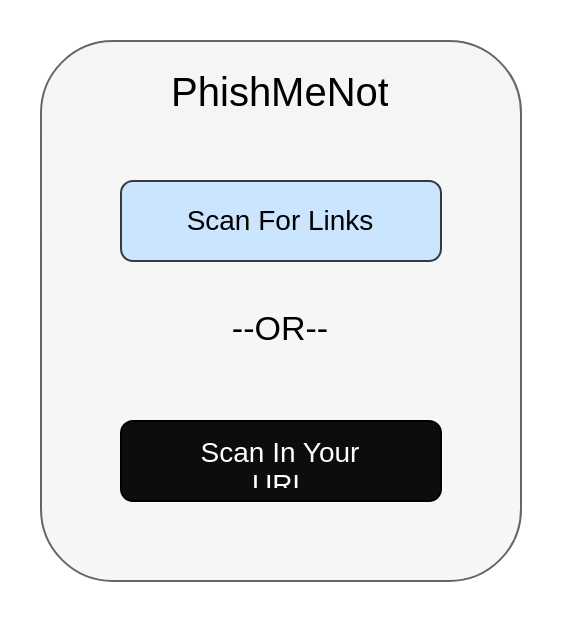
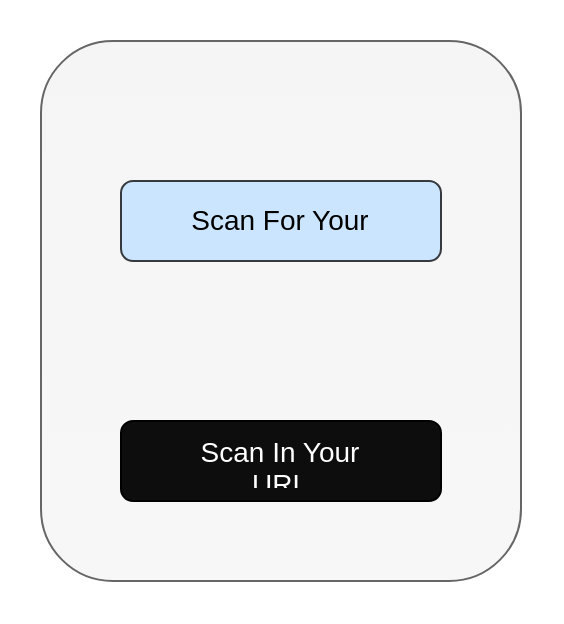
(281, 91) -> none
(281, 221) -> (281, 221)
(281, 331) -> none
